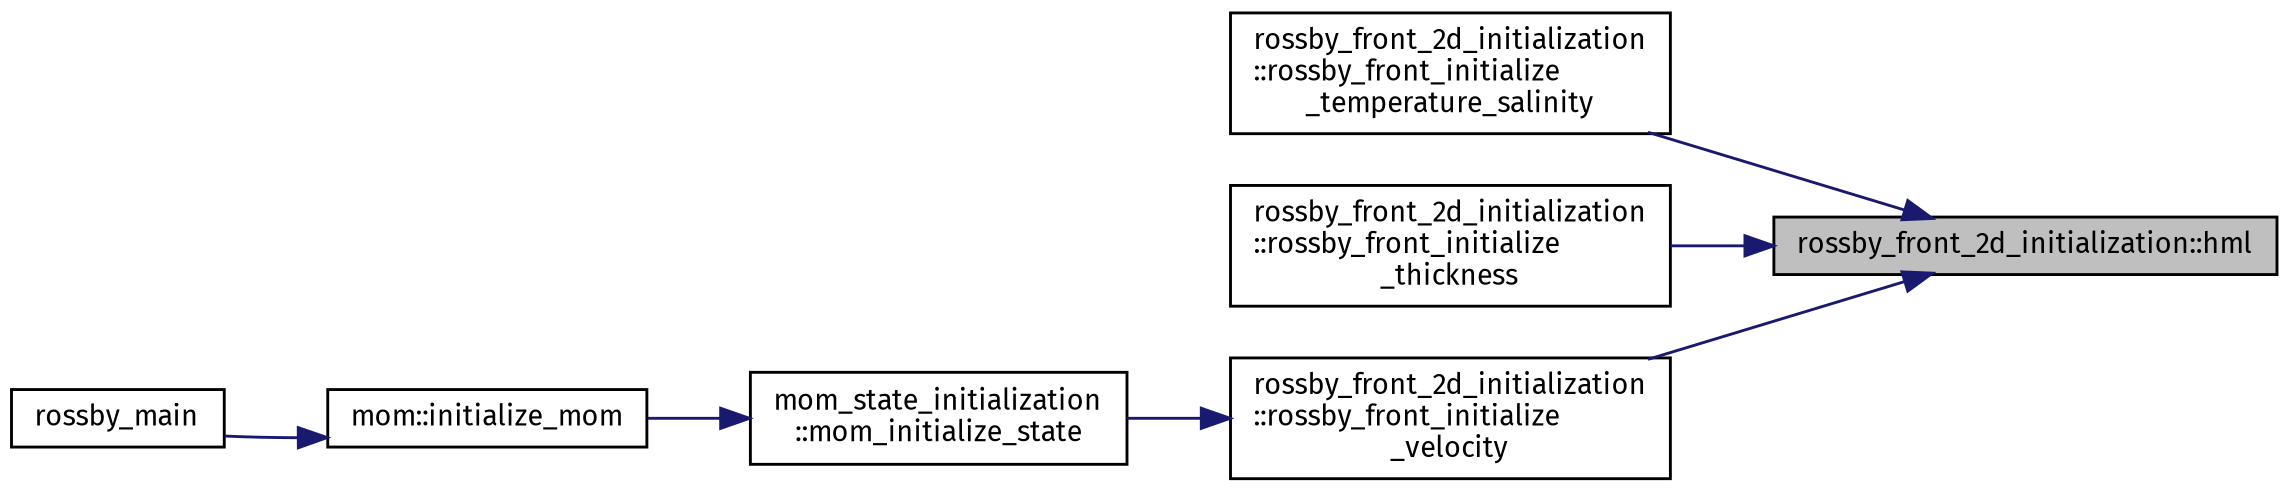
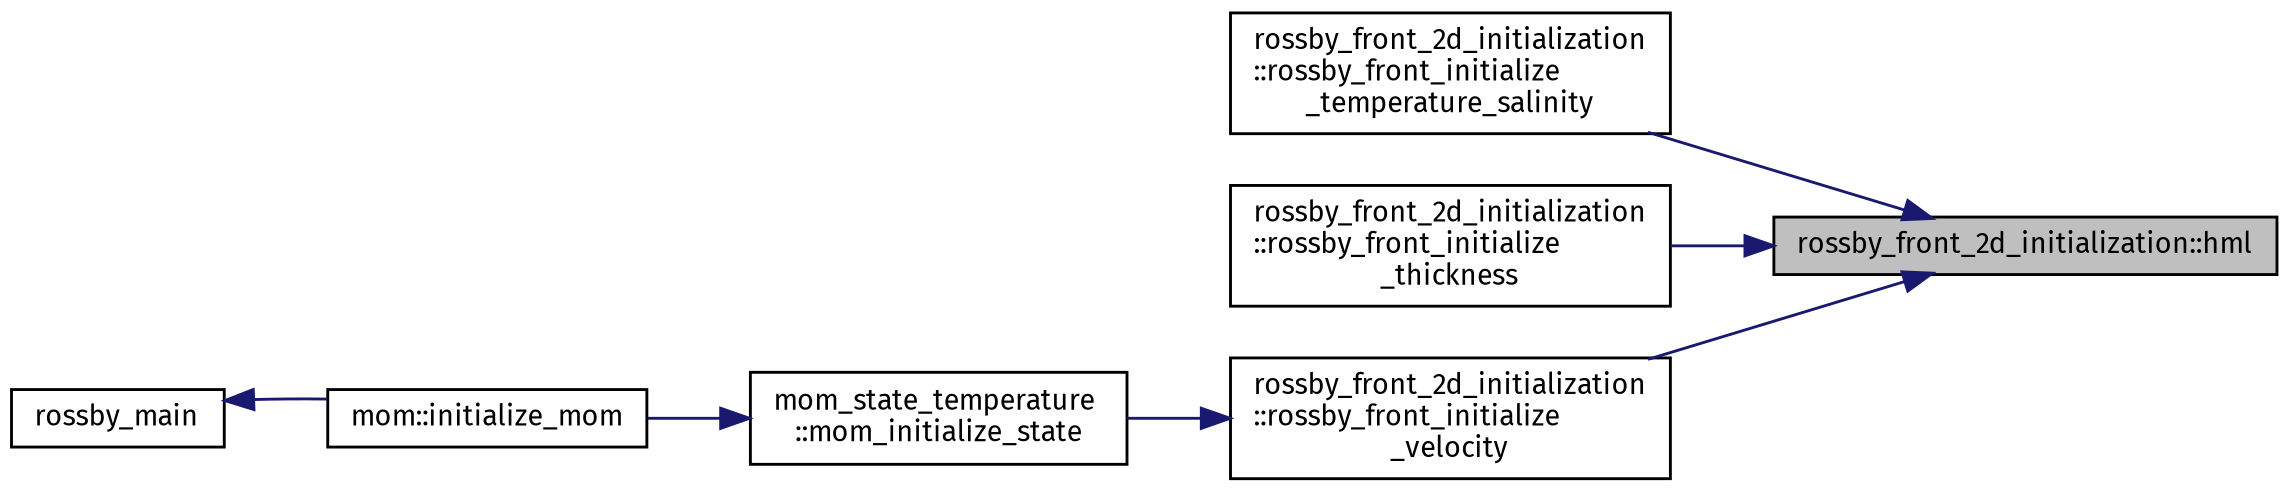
(939, 418) -> (939, 418)
(261, 437) -> (291, 399)
